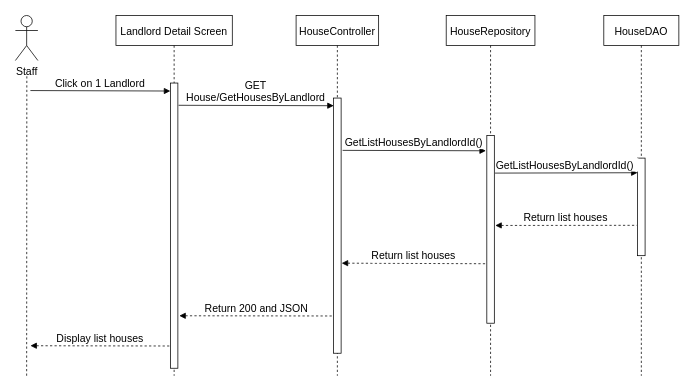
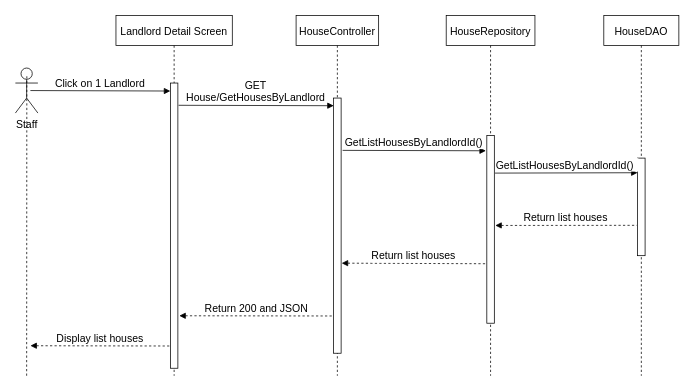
(27, 38) -> (27, 90)
